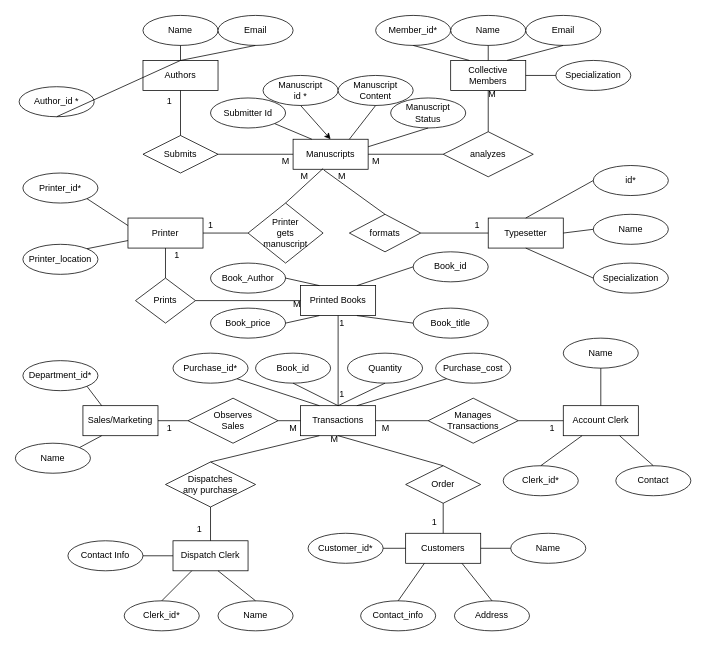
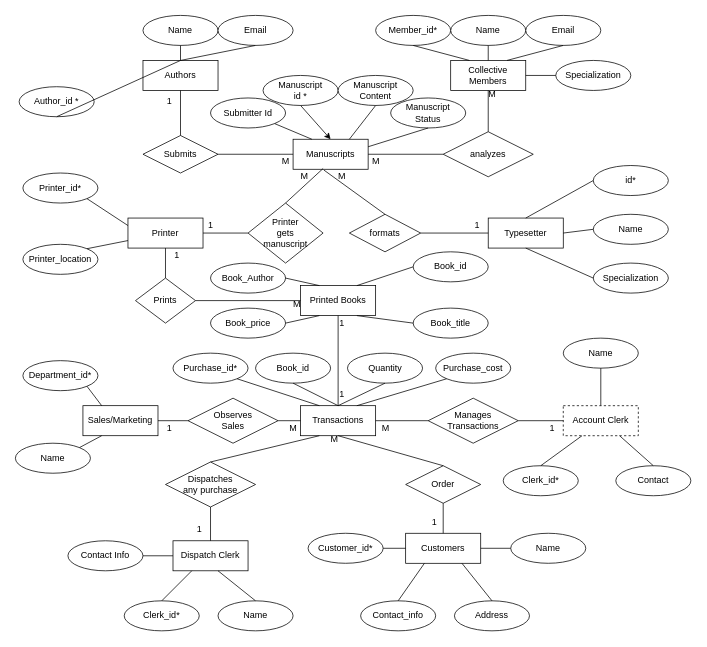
(600, 420) -> (600, 420)
